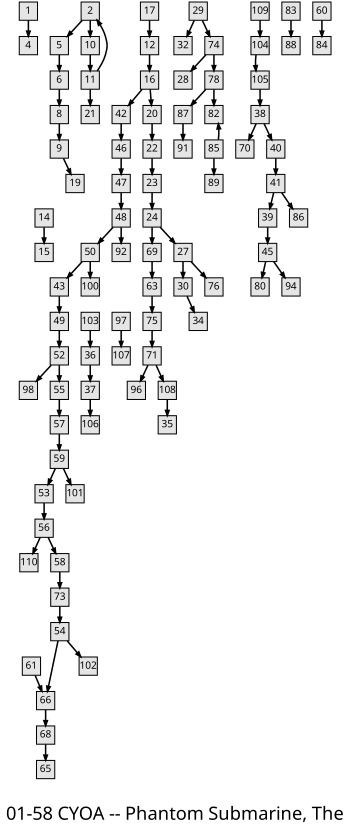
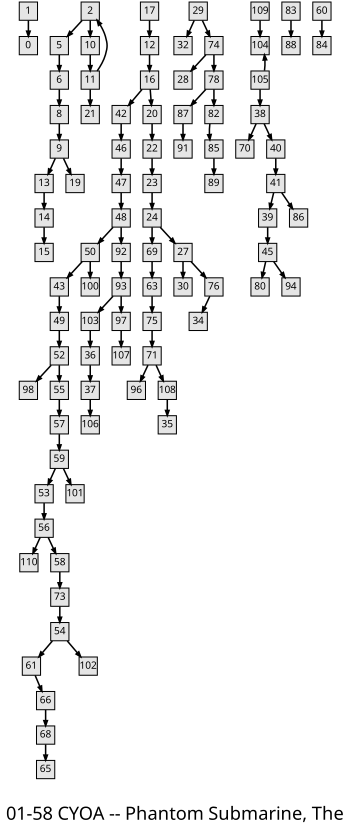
(28, 46) -> (28, 46)
(256, 60) -> (265, 65)
(219, 134) -> (209, 129)
none -> (44, 184)
none -> (121, 287)
(189, 302) -> (207, 302)
(53, 664) -> (47, 647)
